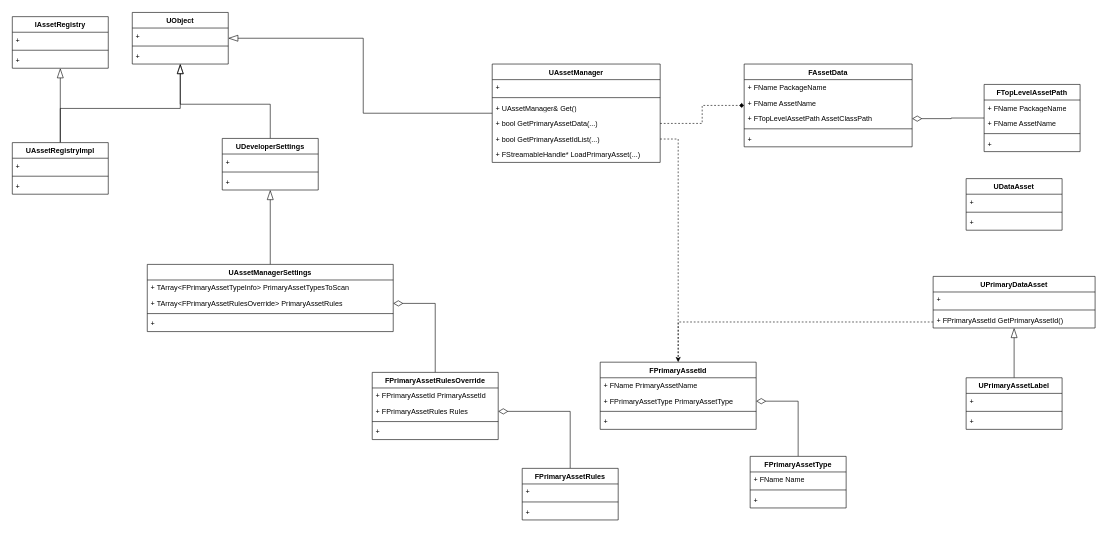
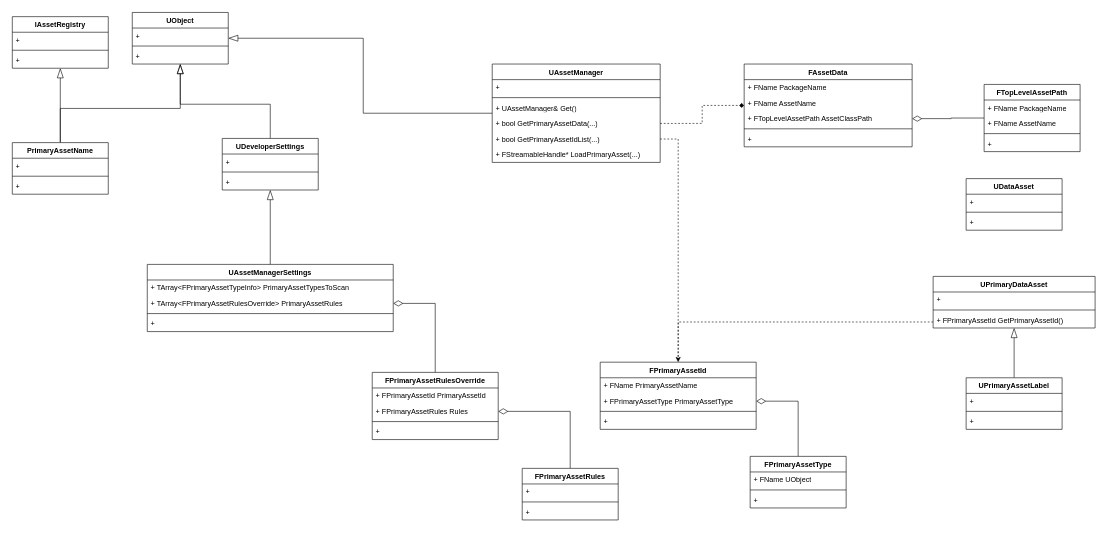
(60, 151) -> (60, 151)
(776, 480) -> (782, 480)
